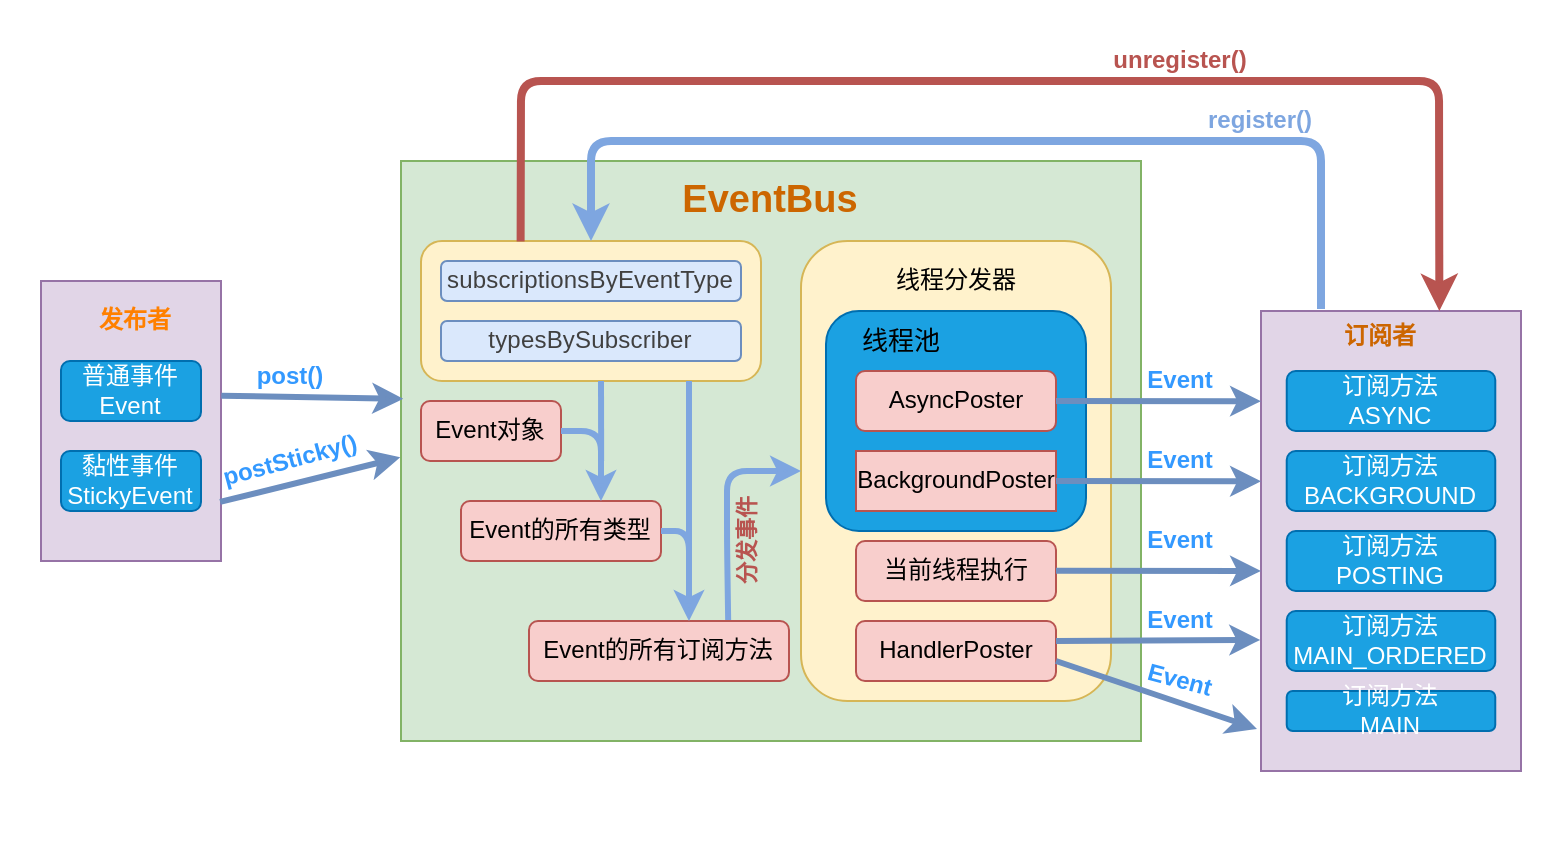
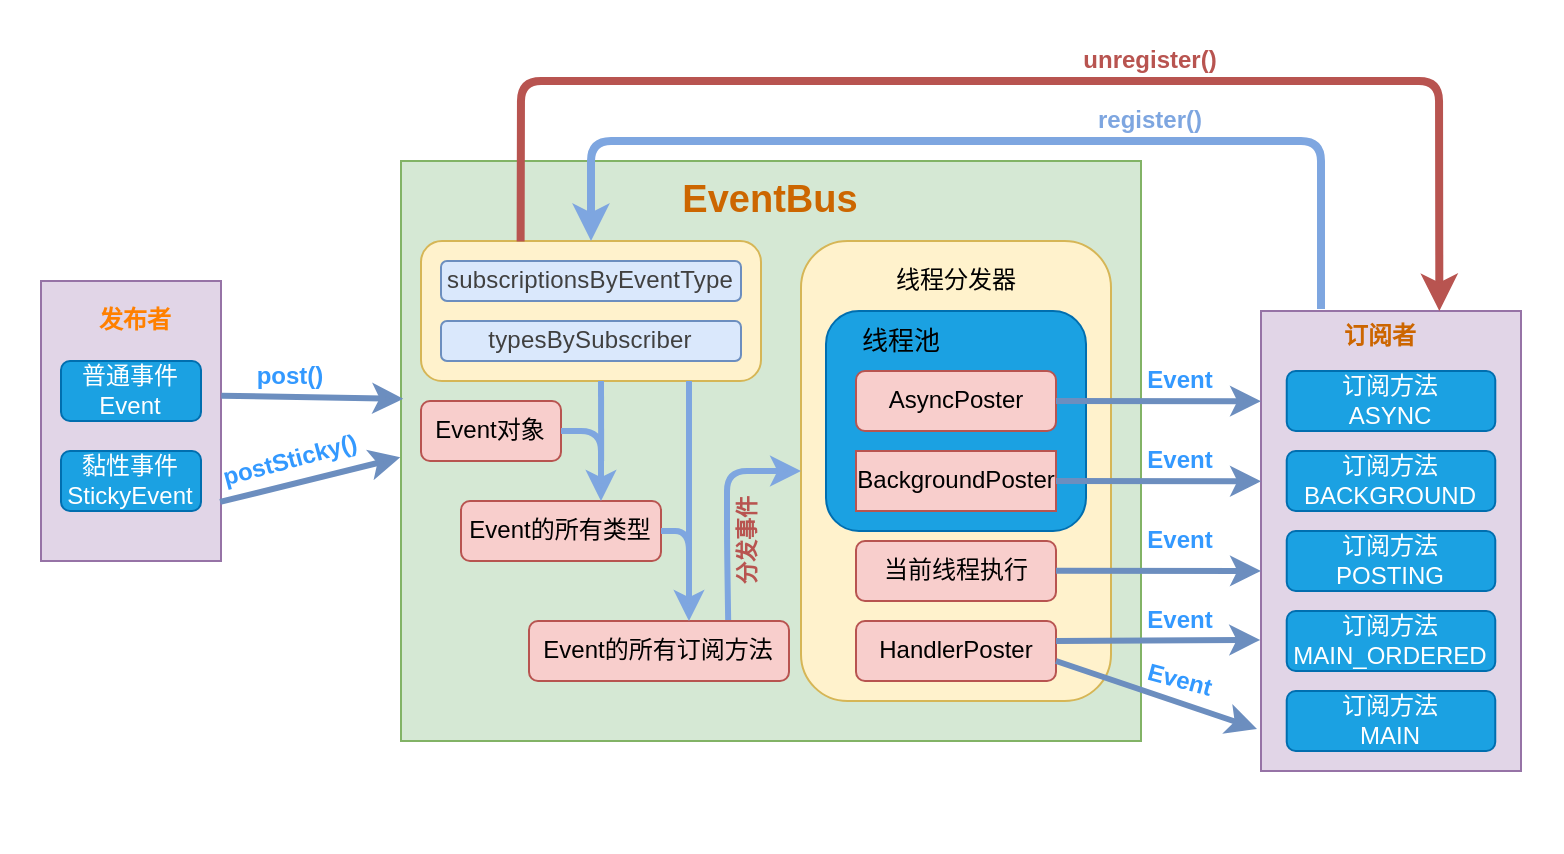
(1181, 61) -> (1151, 61)
(1261, 121) -> (1151, 121)
(1391, 711) -> (1391, 721)
